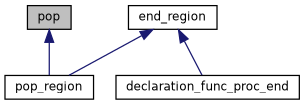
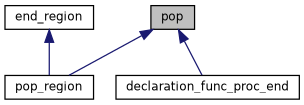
(193, 58) -> (193, 58)
